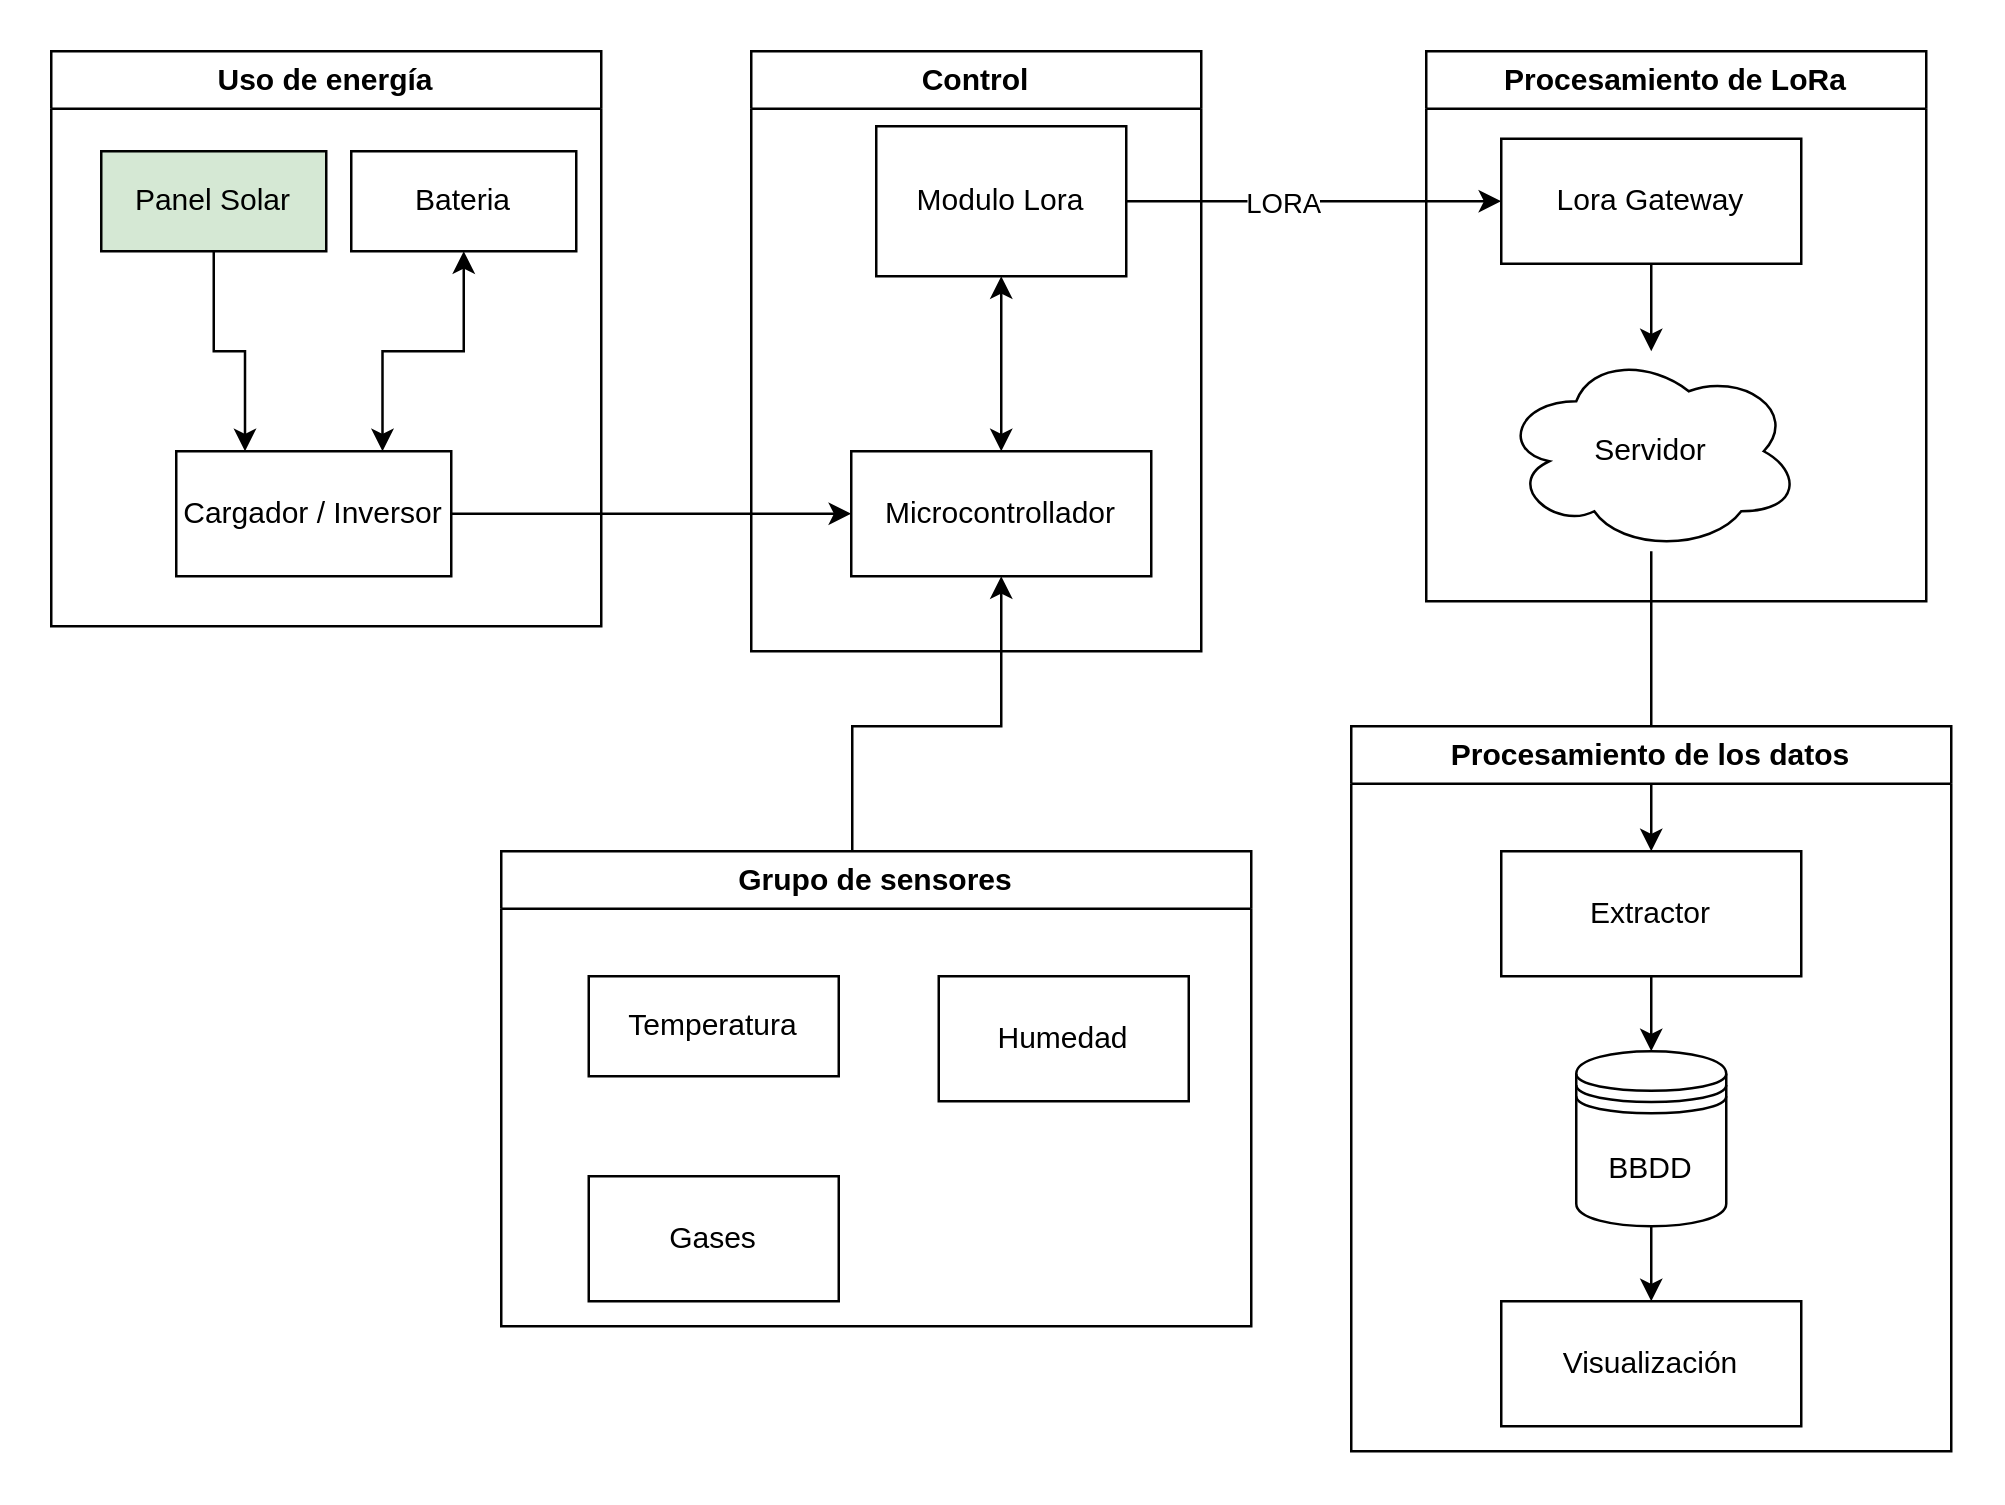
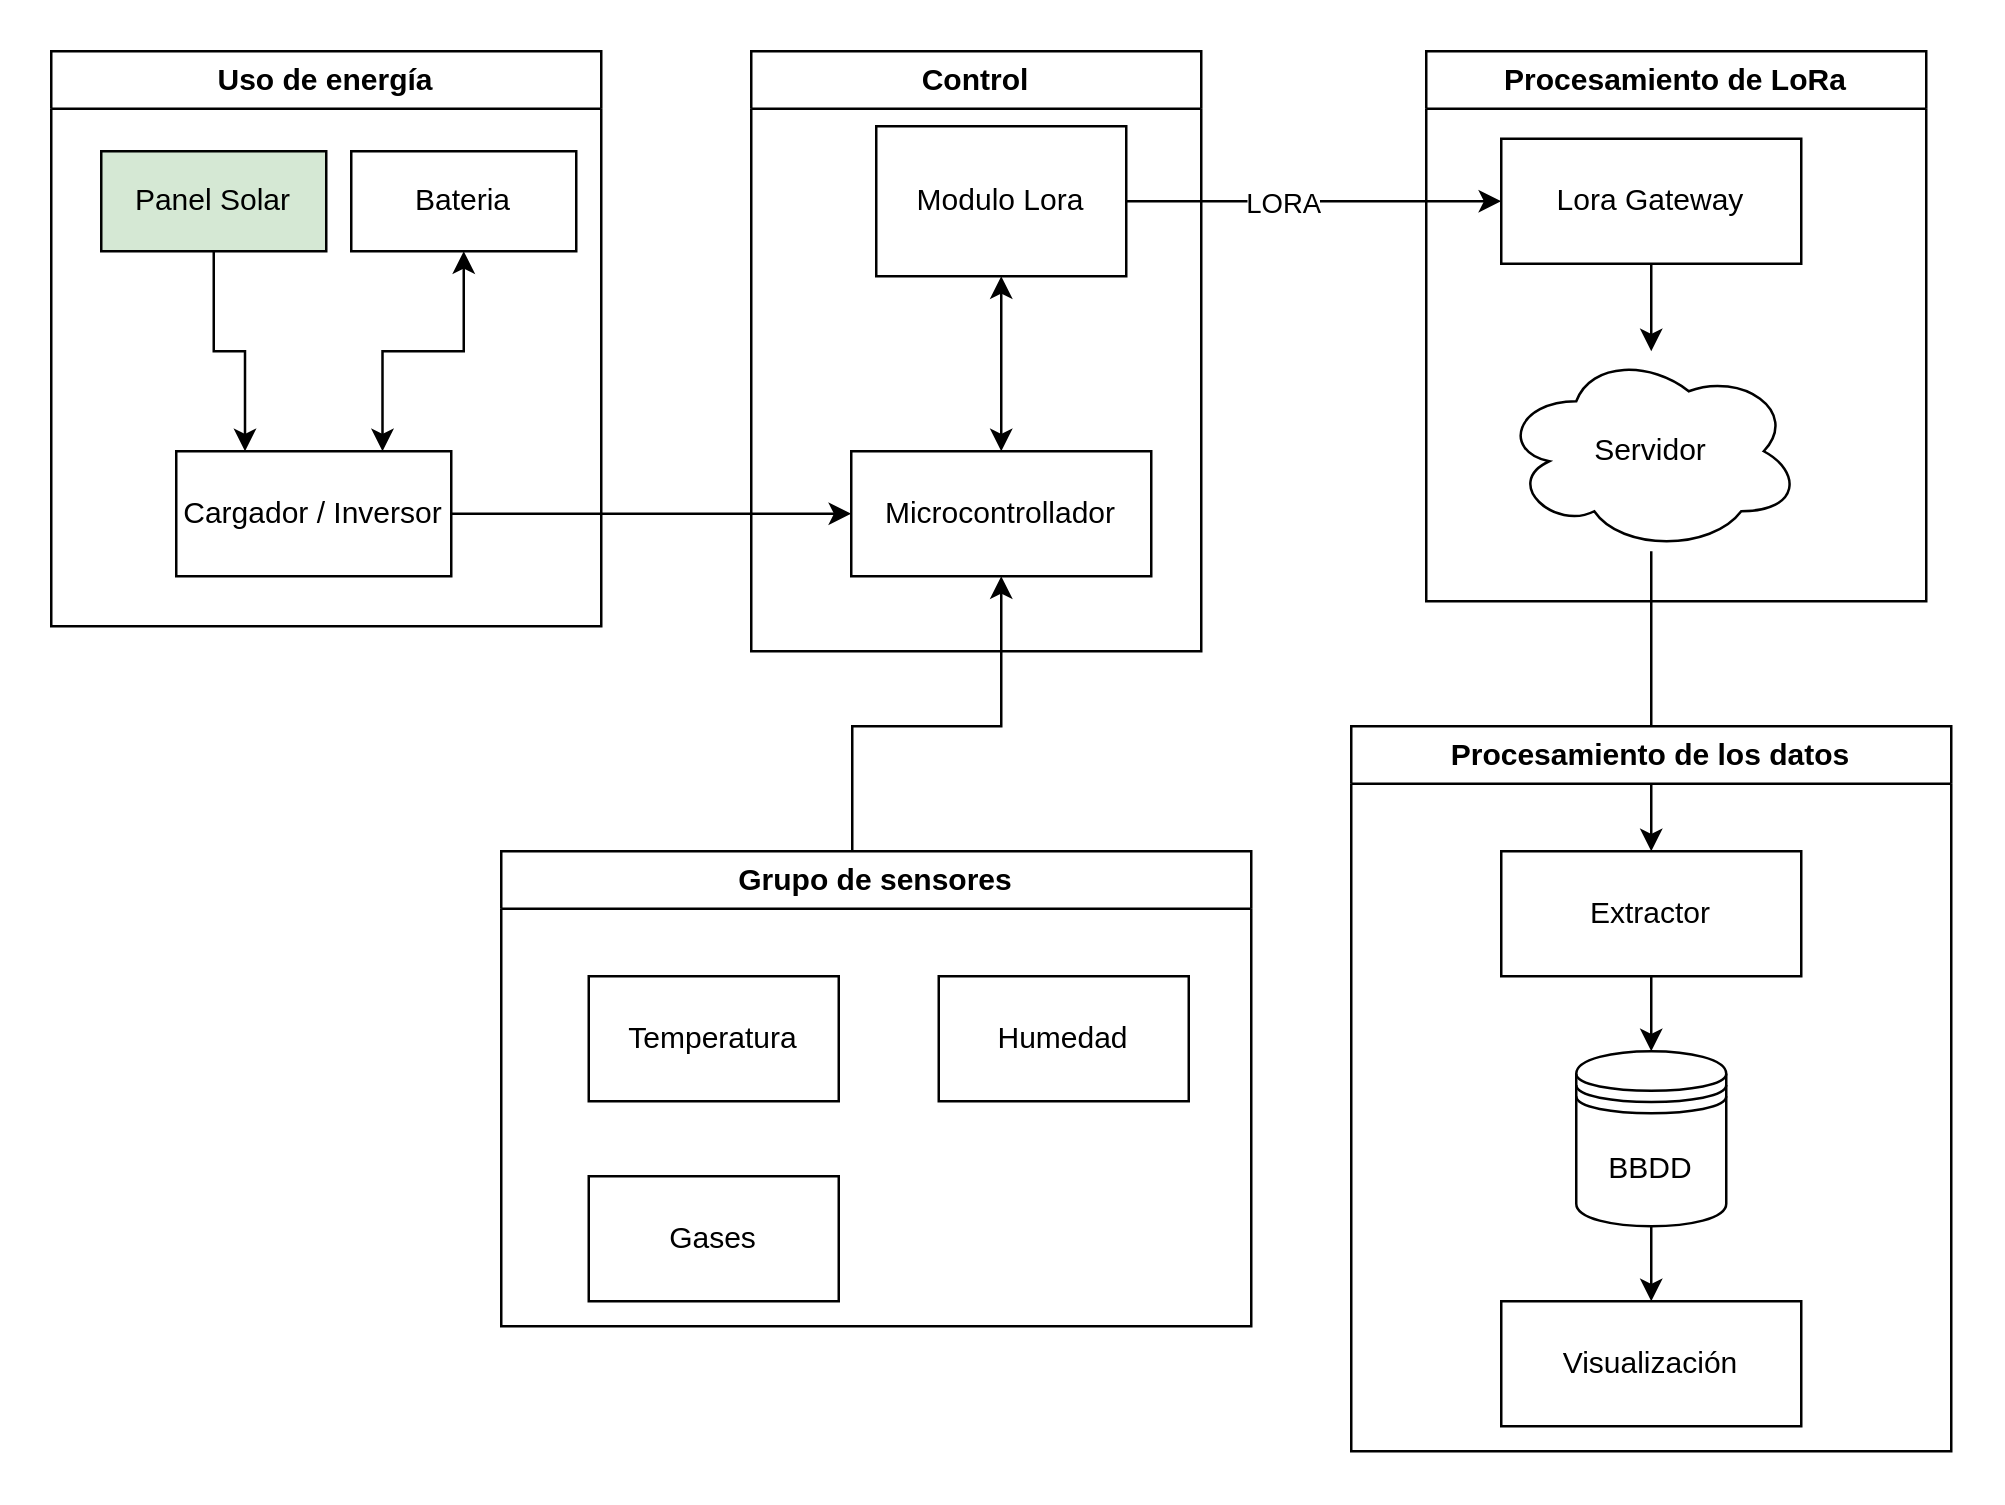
(714, 1026) -> (714, 1039)
